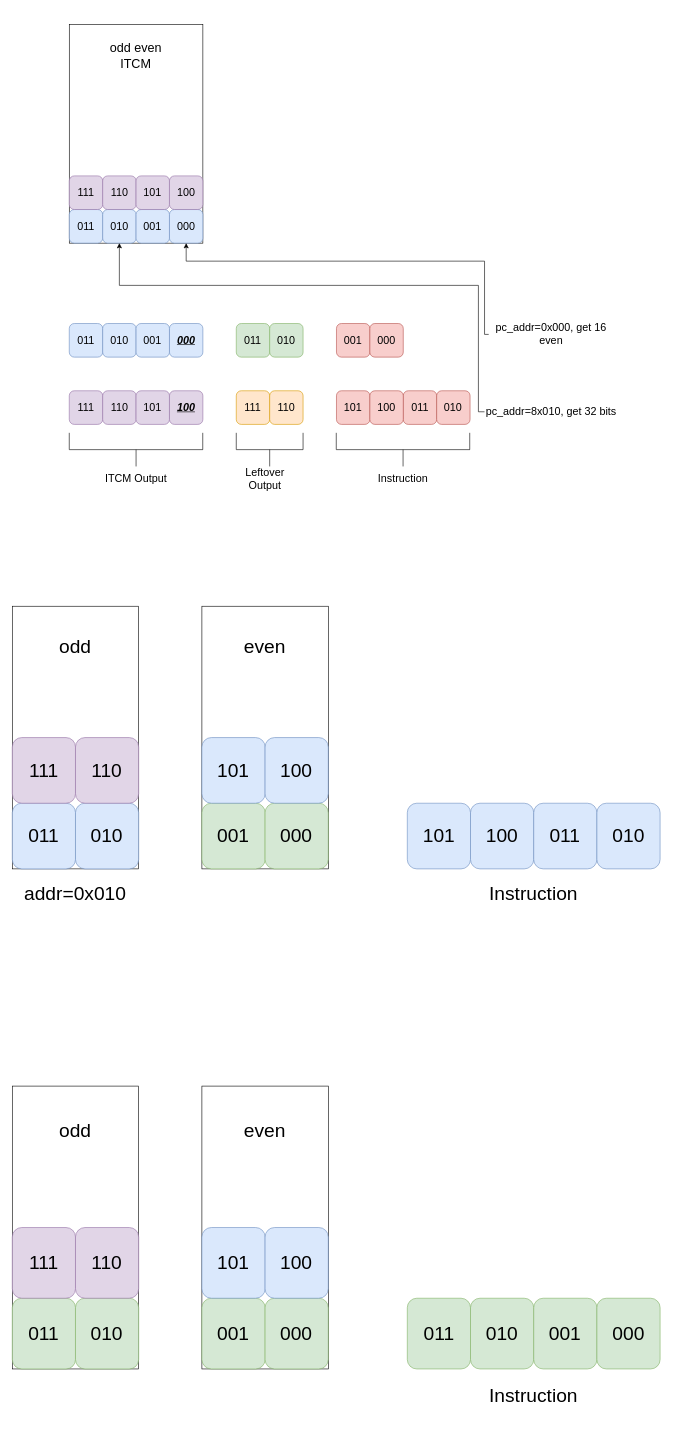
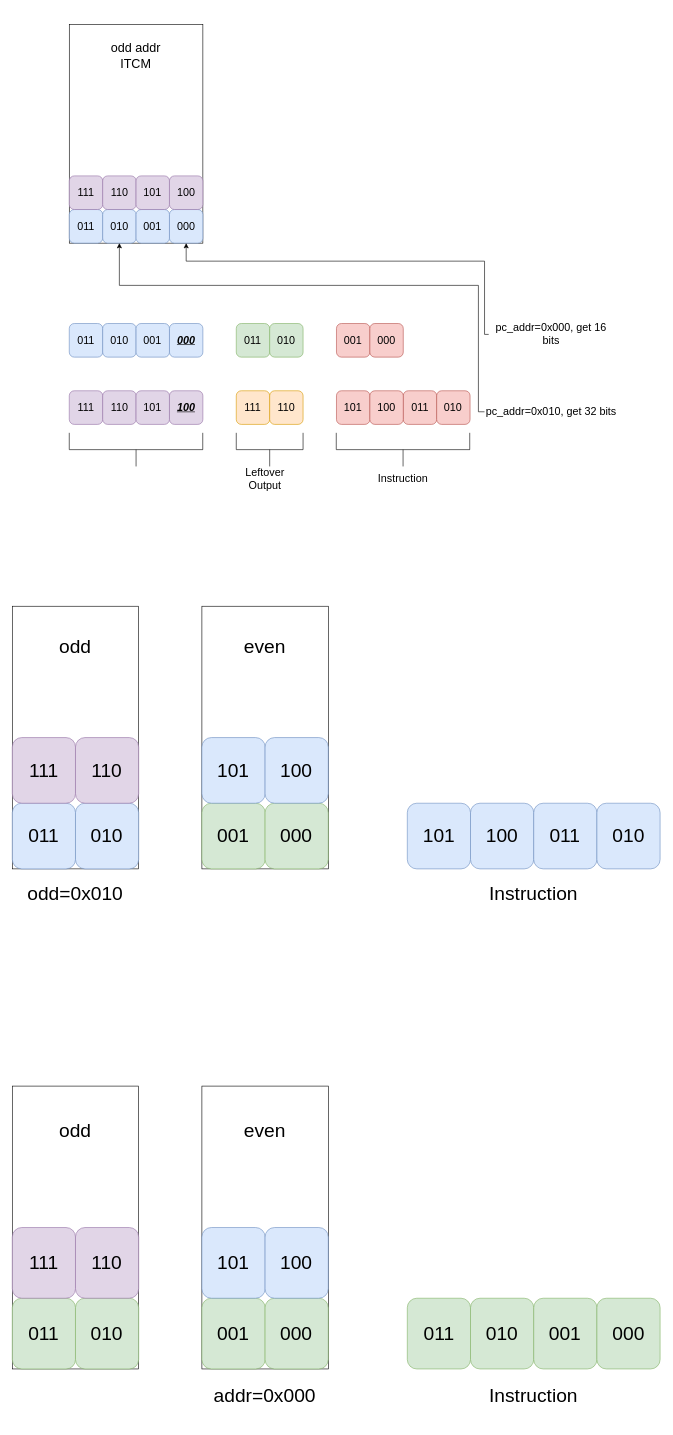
(136, 56) -> (136, 56)
(551, 335) -> (551, 335)
(551, 412) -> (551, 412)
(136, 479) -> none
(75, 894) -> (75, 894)
none -> (265, 1396)
